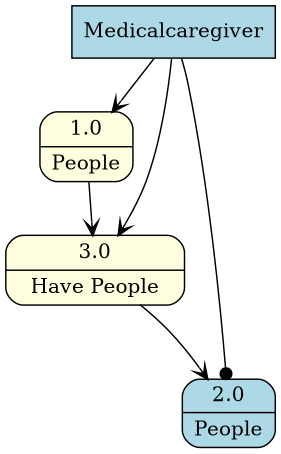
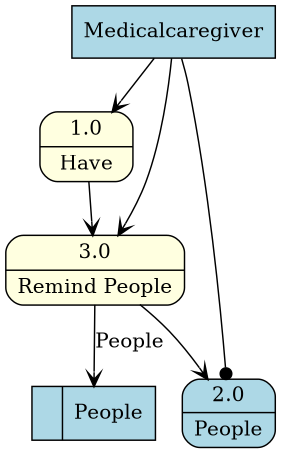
(86, 163) -> (86, 163)
(95, 287) -> (95, 287)
none -> (94, 413)
